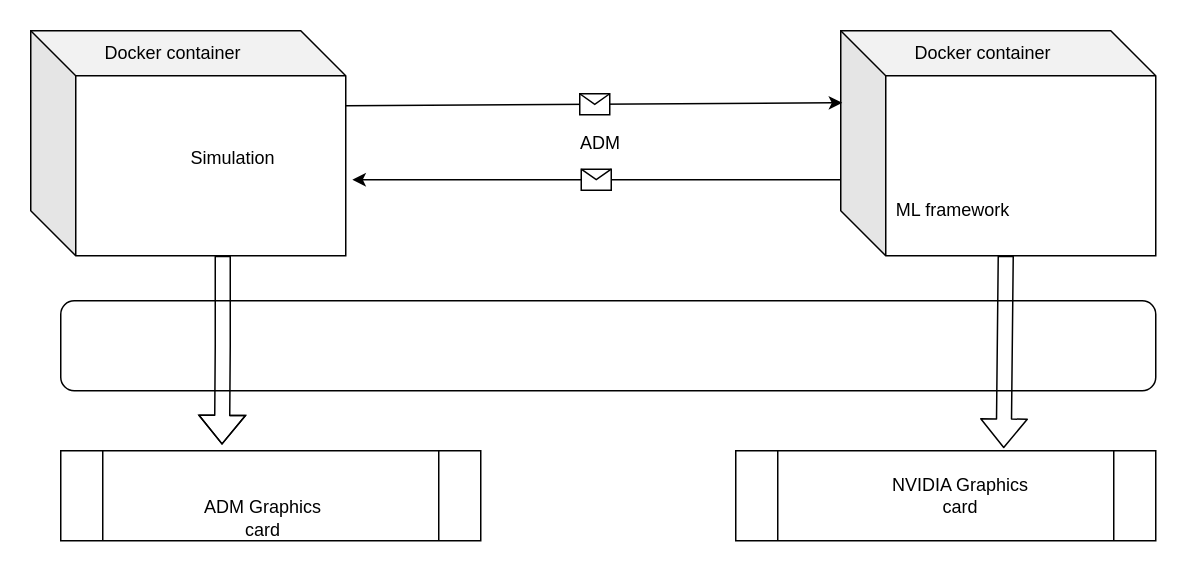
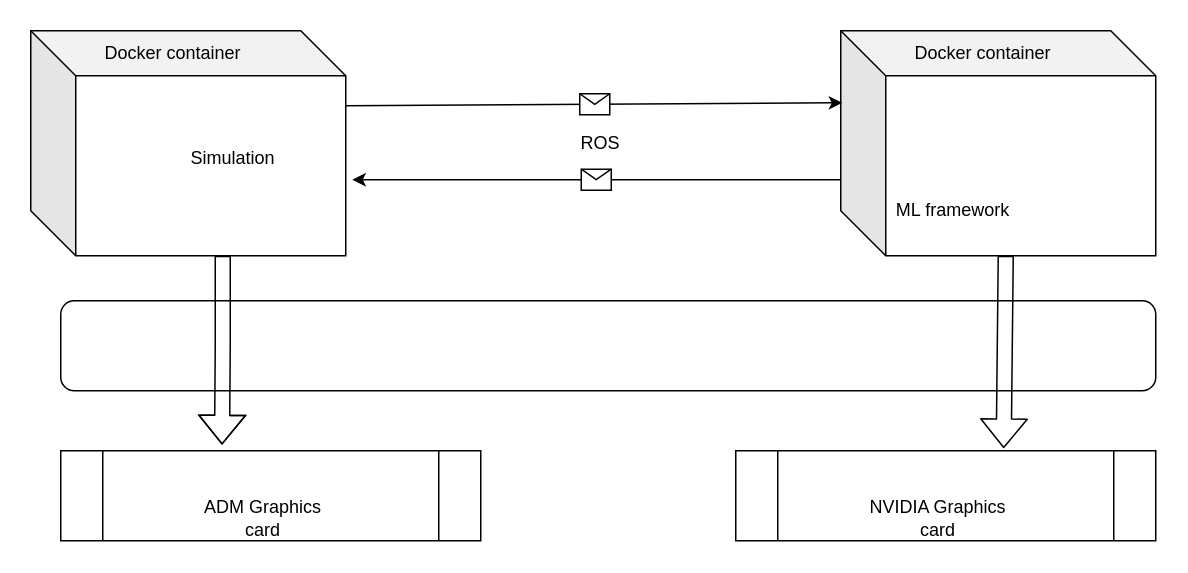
(601, 143) -> (601, 143)
(961, 496) -> (938, 518)
